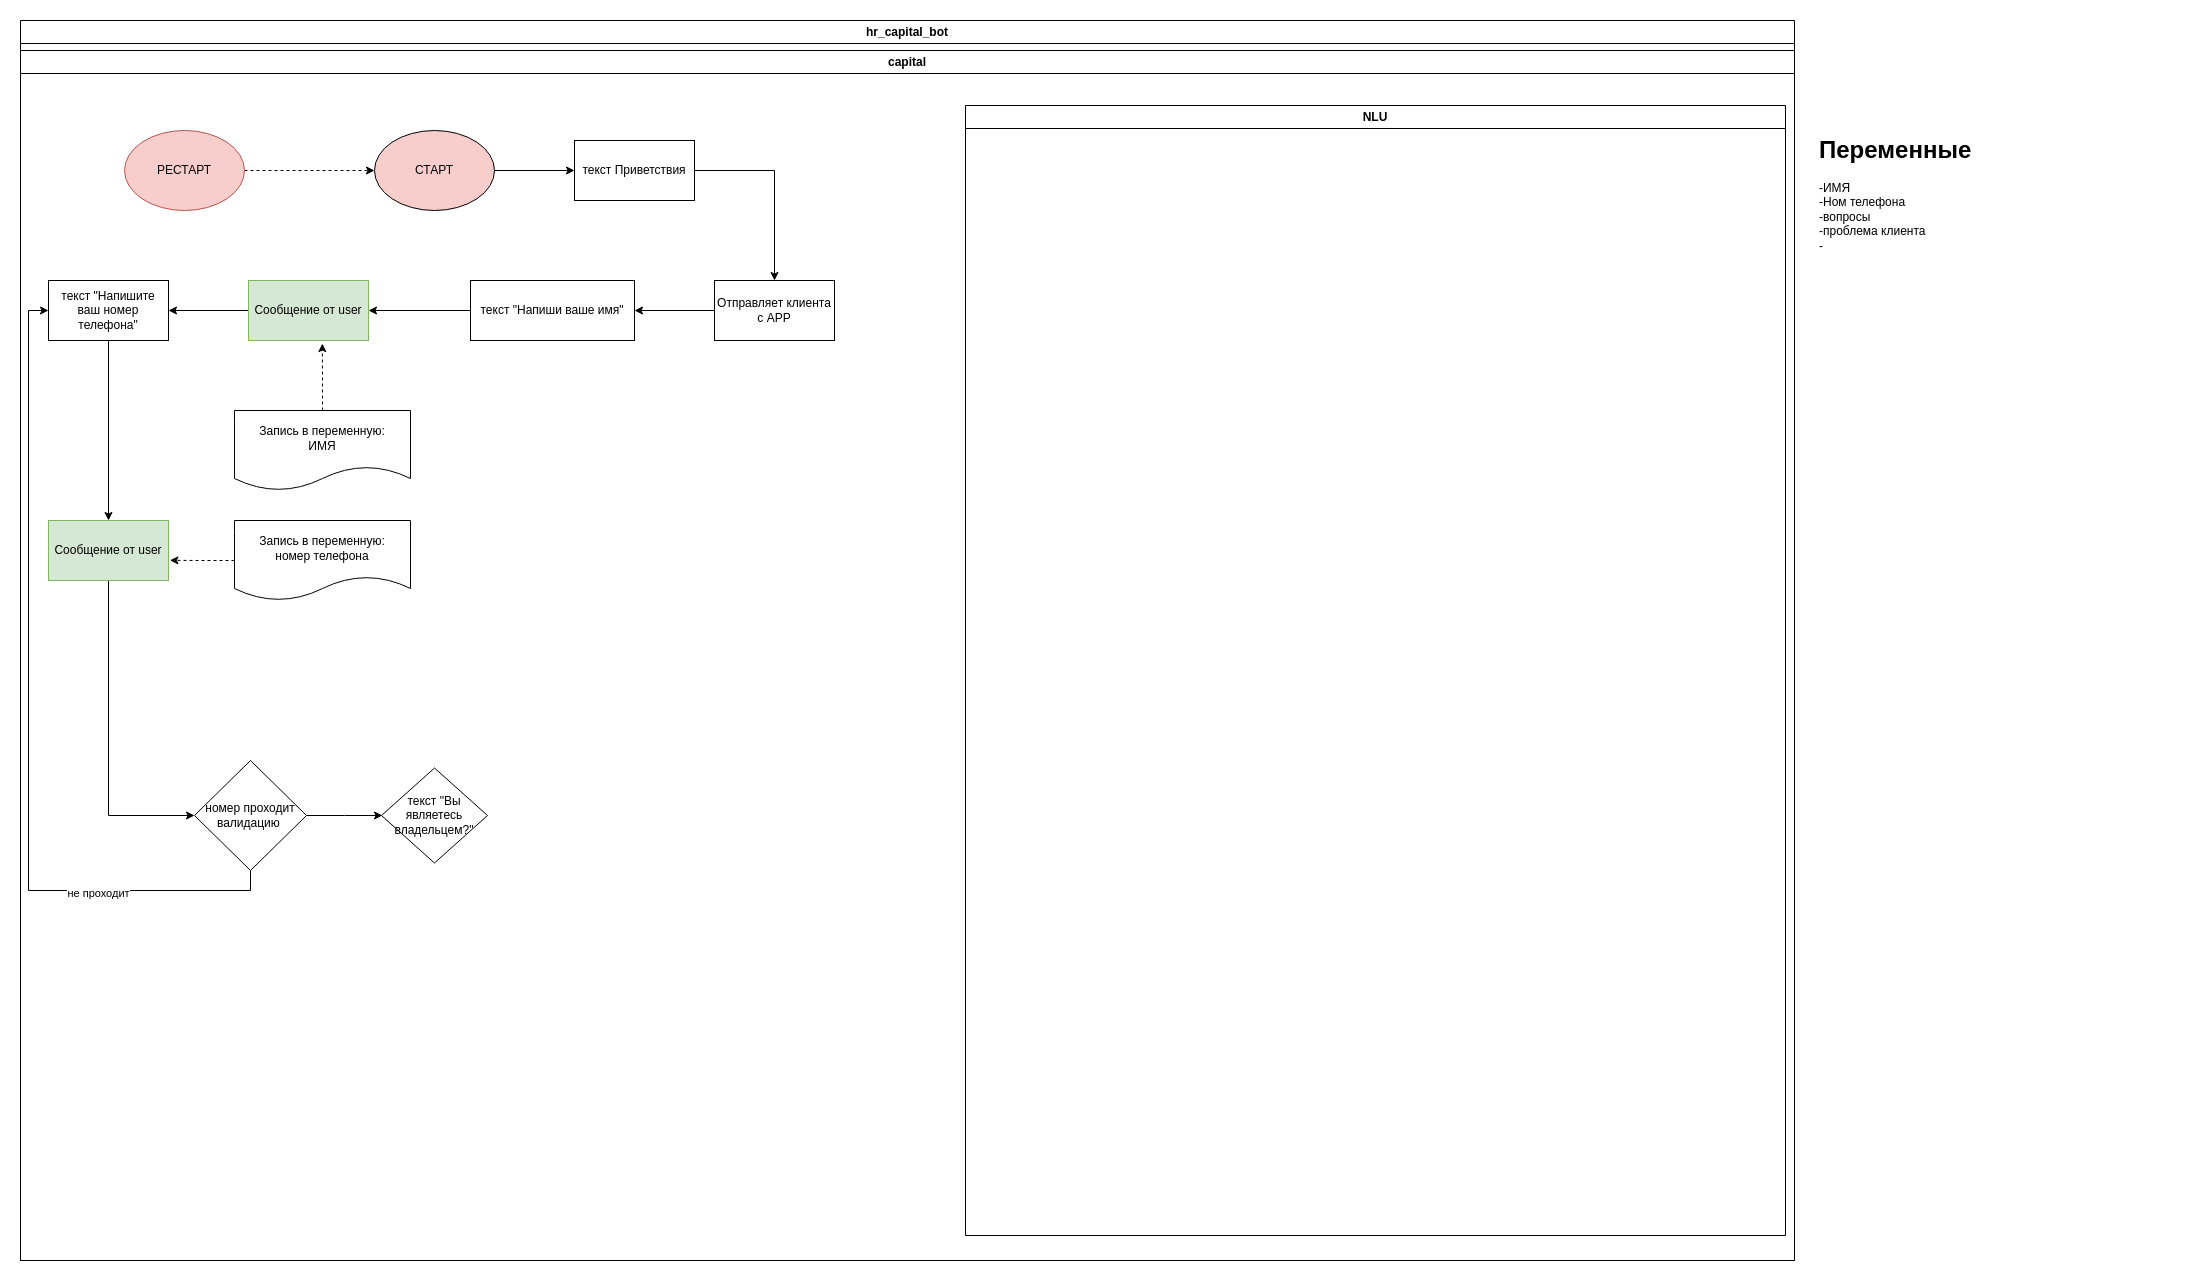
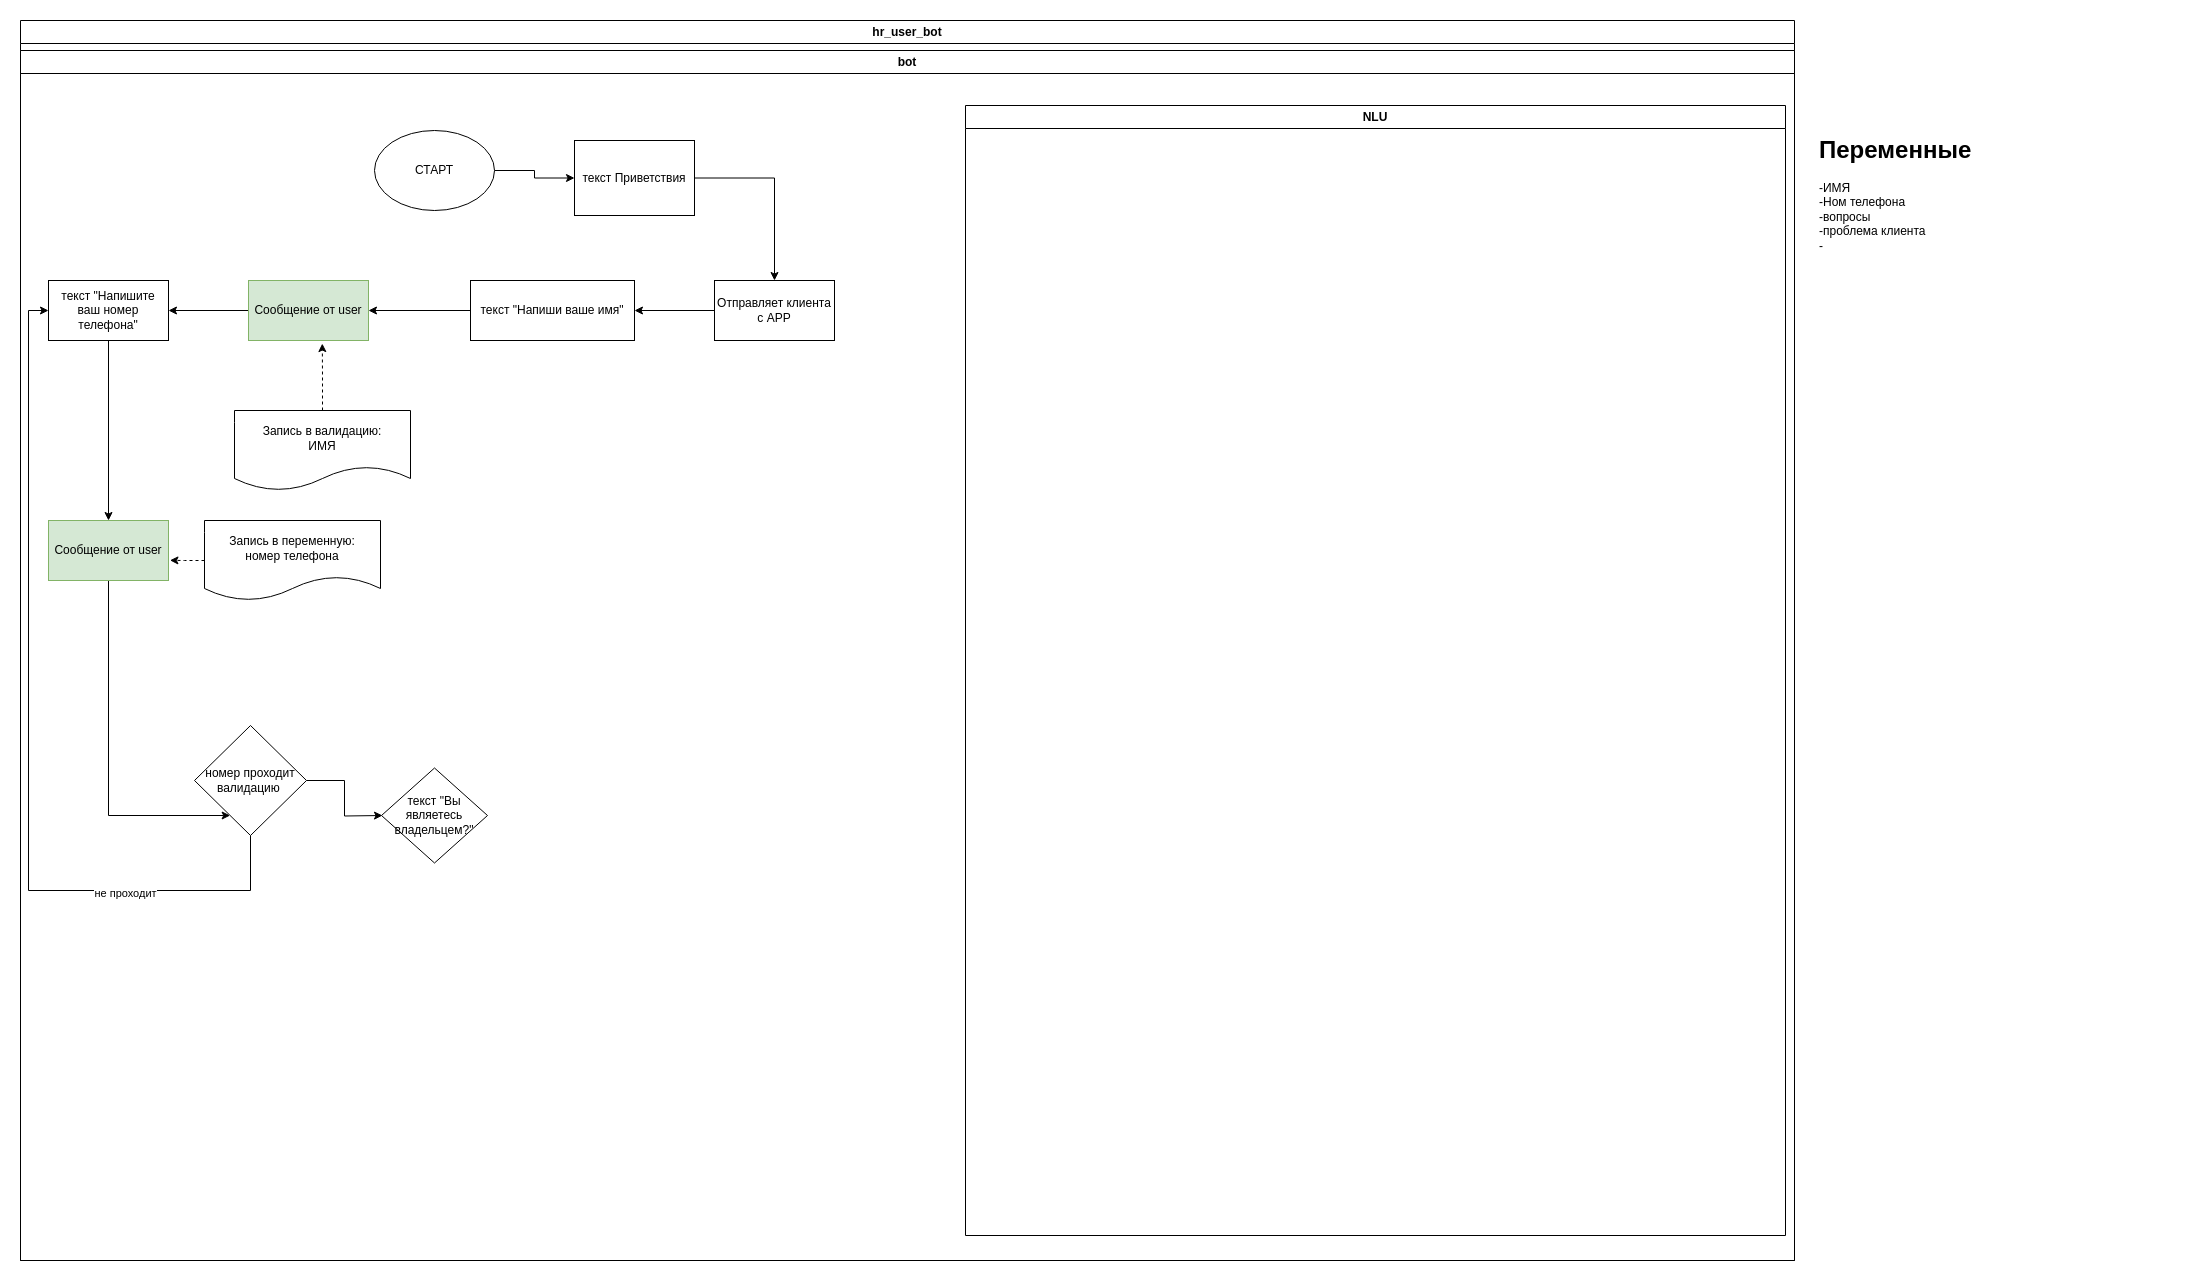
(908, 33) -> (908, 33)
(908, 63) -> (908, 63)
(185, 171) -> none
(306, 171) -> none
(435, 171) -> (435, 171)
(635, 171) -> (635, 178)
(323, 439) -> (323, 439)
(323, 561) -> (293, 561)
(251, 816) -> (251, 781)
